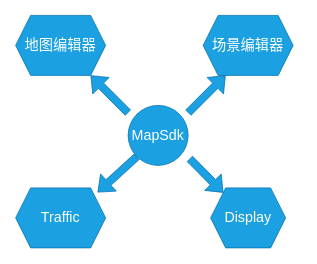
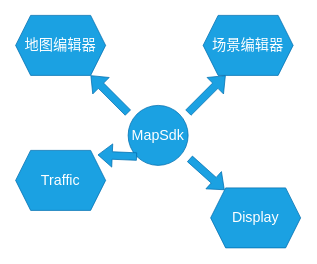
(60, 218) -> (60, 180)
(248, 218) -> (255, 218)
